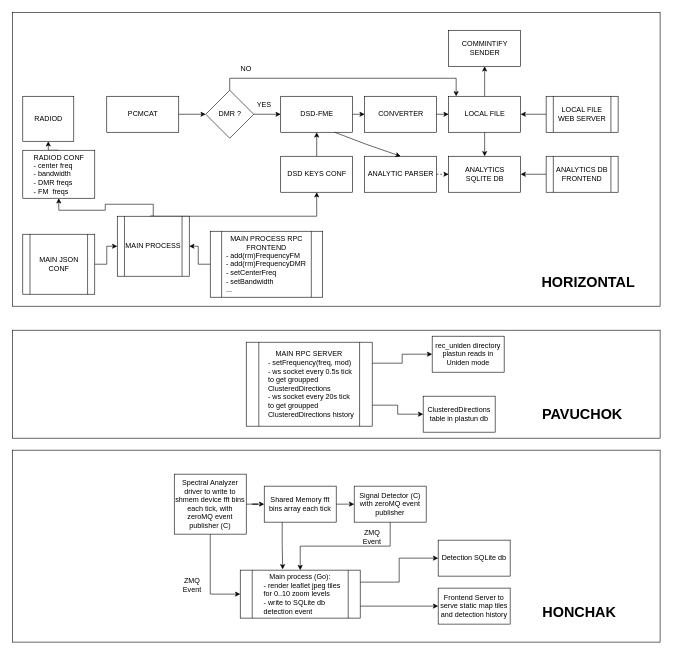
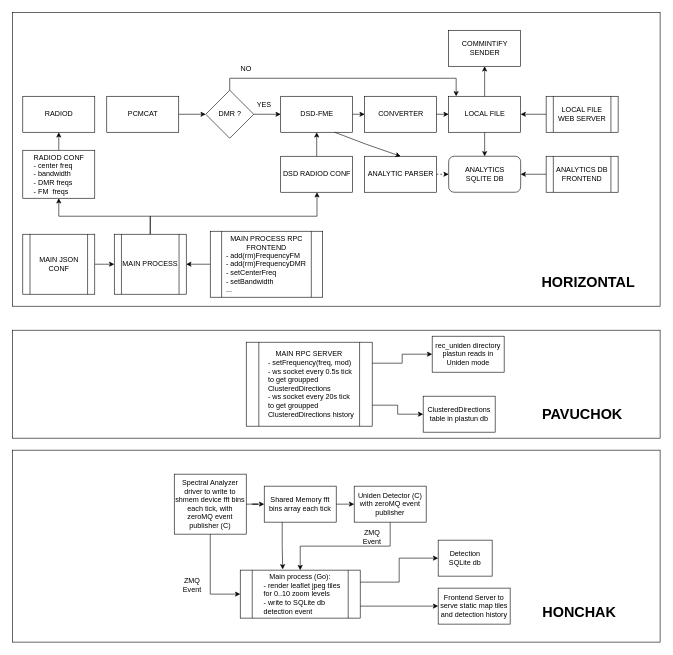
(48, 119) -> (59, 114)
(317, 174) -> (317, 174)
(485, 174) -> (485, 174)
(153, 246) -> (150, 264)
(390, 504) -> (390, 504)
(474, 558) -> (465, 558)
